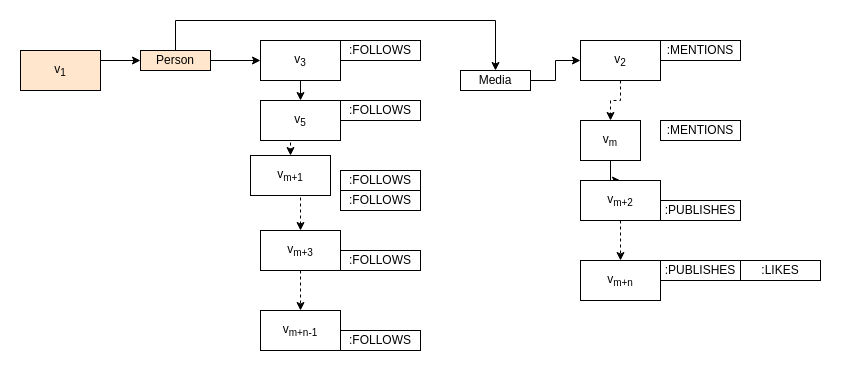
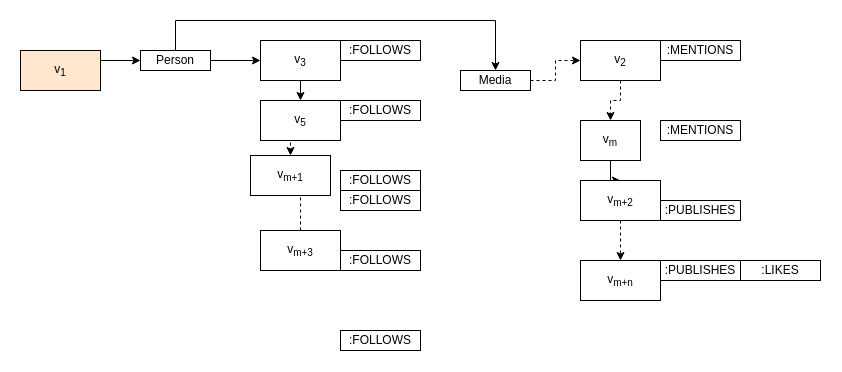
(176, 61) -> (176, 61)
(556, 75) -> (556, 75)
(301, 222) -> (301, 225)
(301, 287) -> none
(301, 331) -> none
